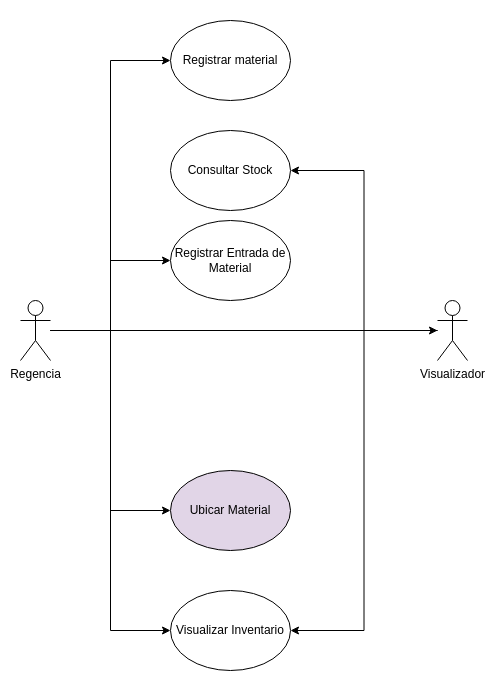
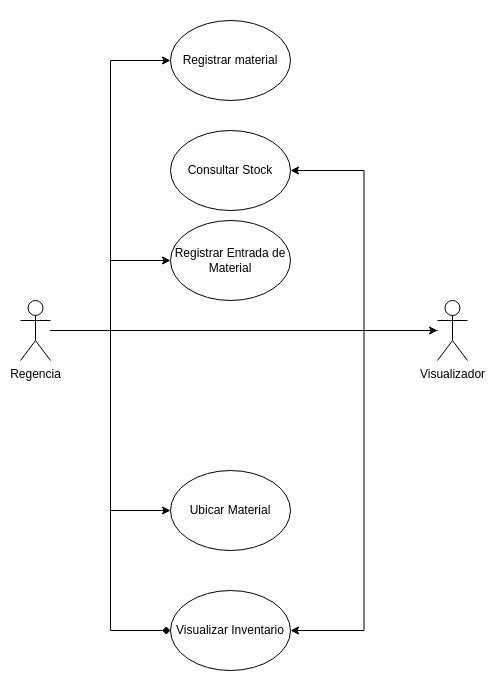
(231, 511) -> (231, 511)
(162, 631) -> (162, 631)
